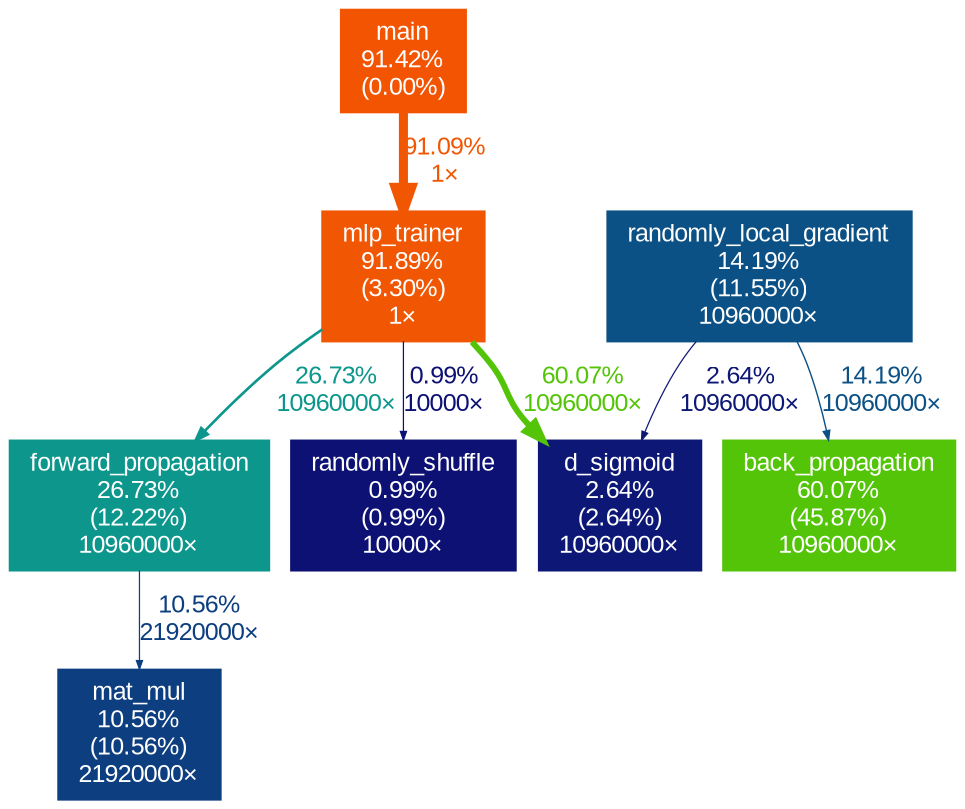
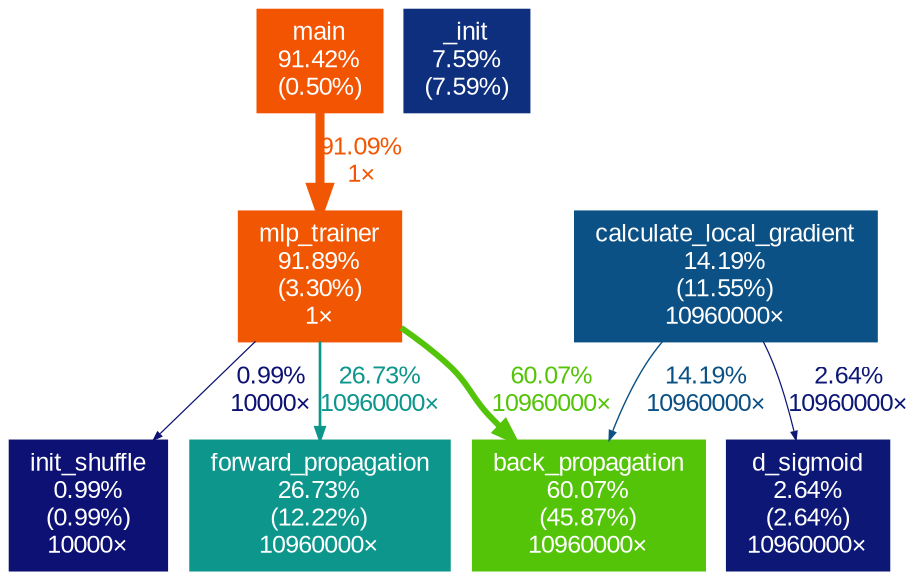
(403, 61) -> (320, 61)
none -> (467, 61)
(760, 276) -> (726, 276)
(503, 383) -> (456, 372)
(403, 506) -> (88, 506)
(139, 735) -> none
